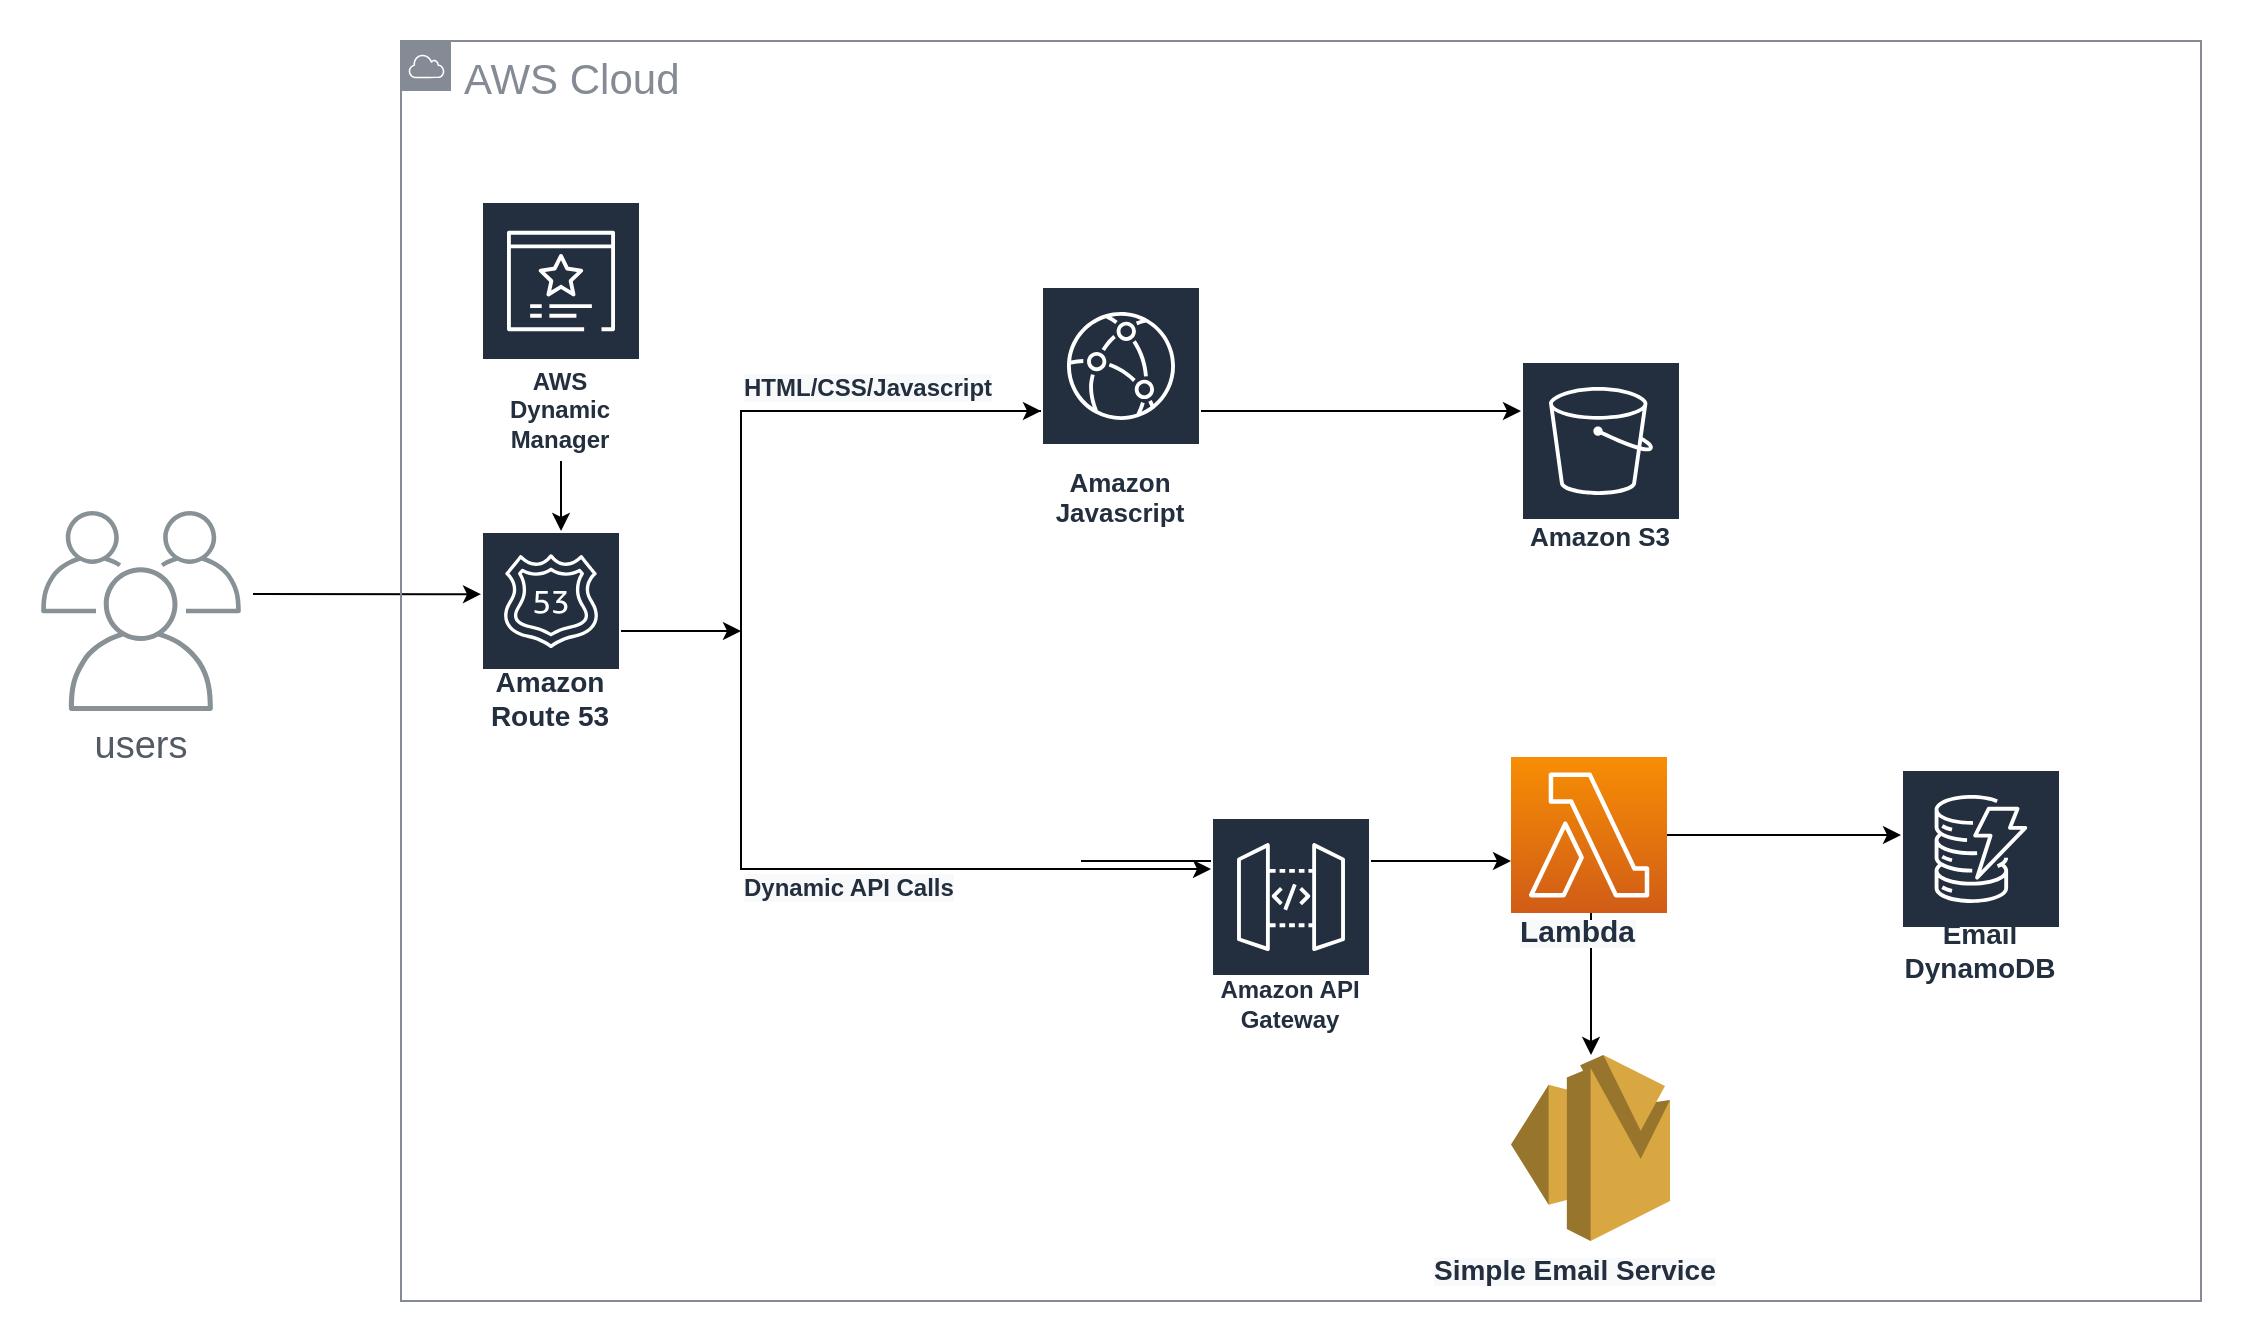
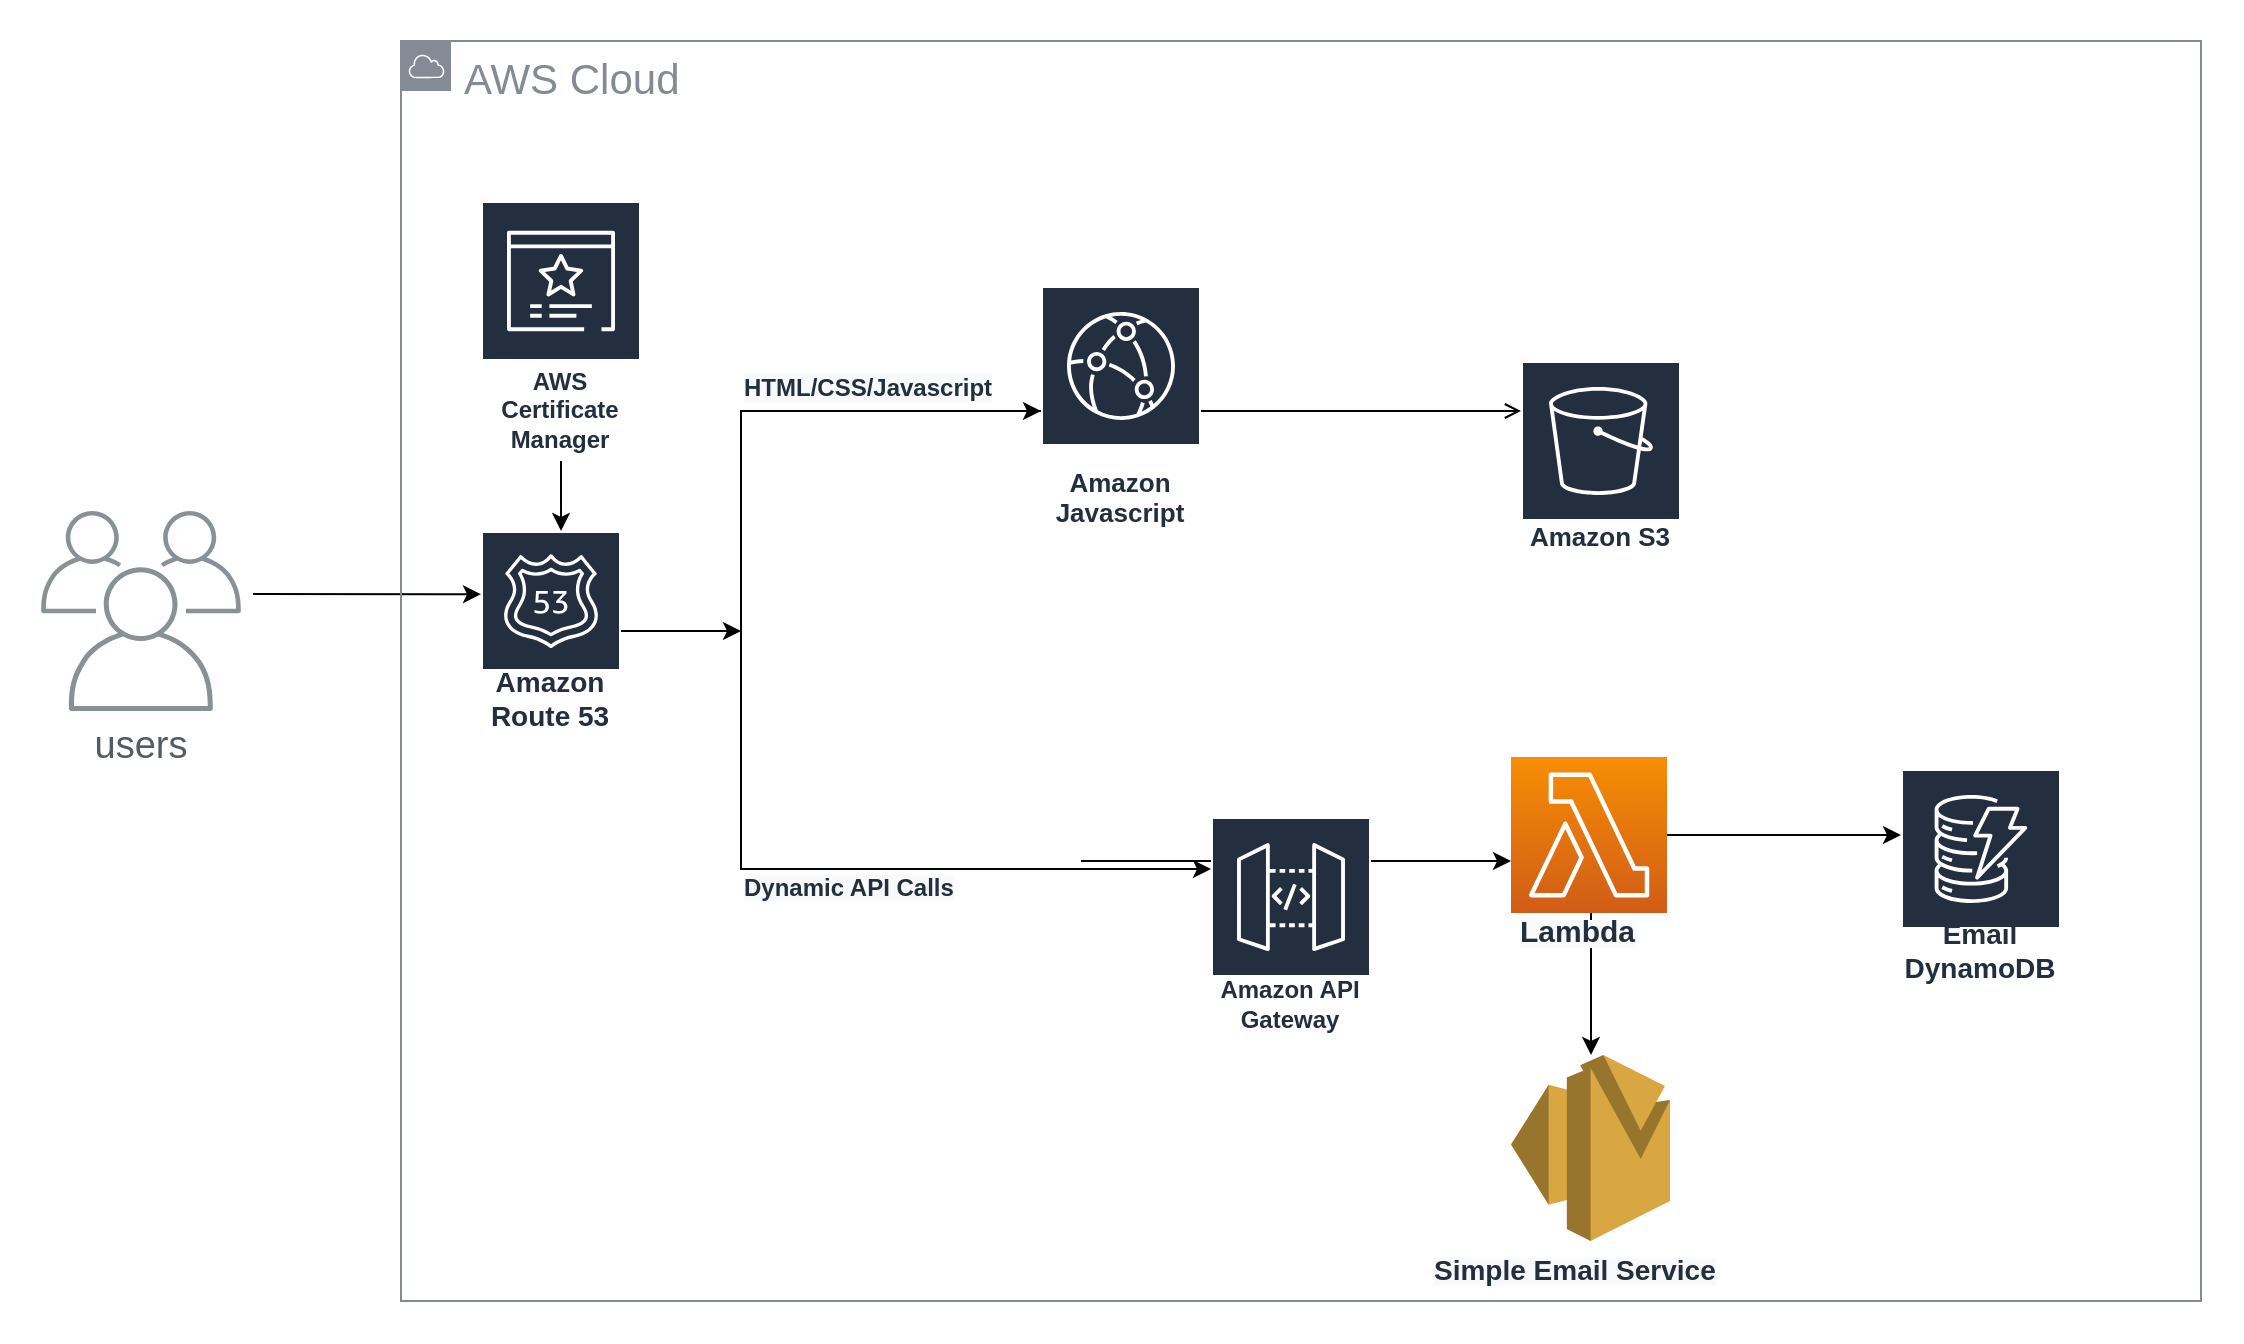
(1506, 411) -> (1509, 411)
(561, 429) -> (561, 429)
